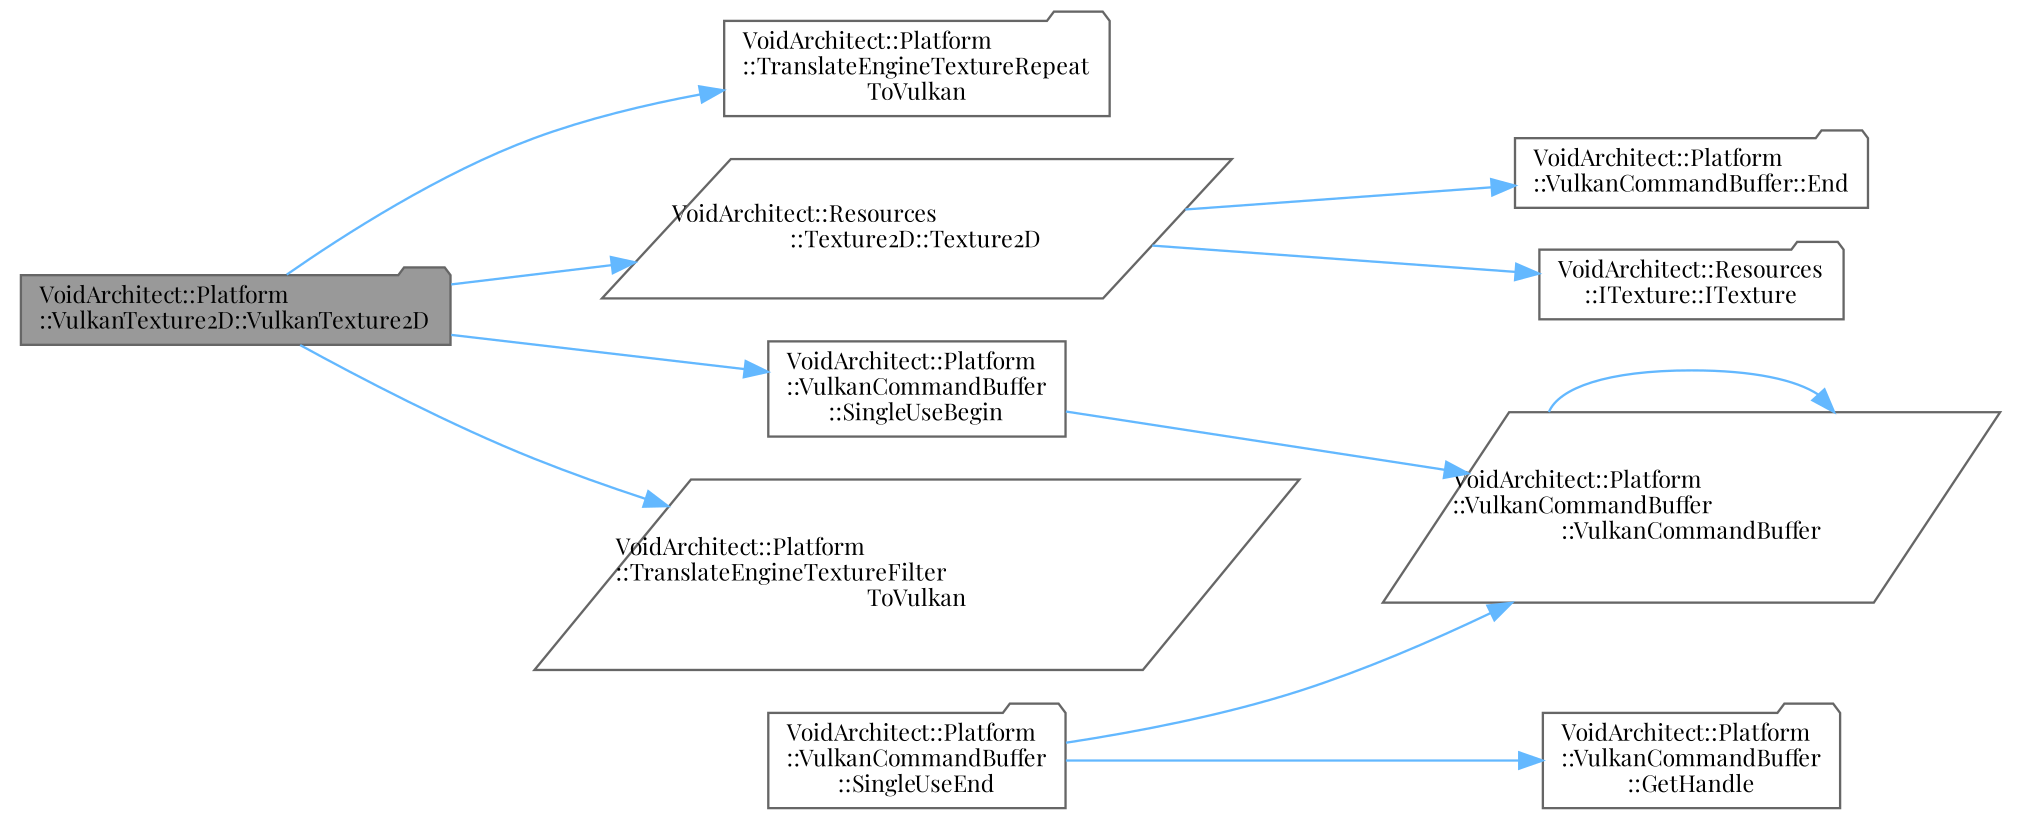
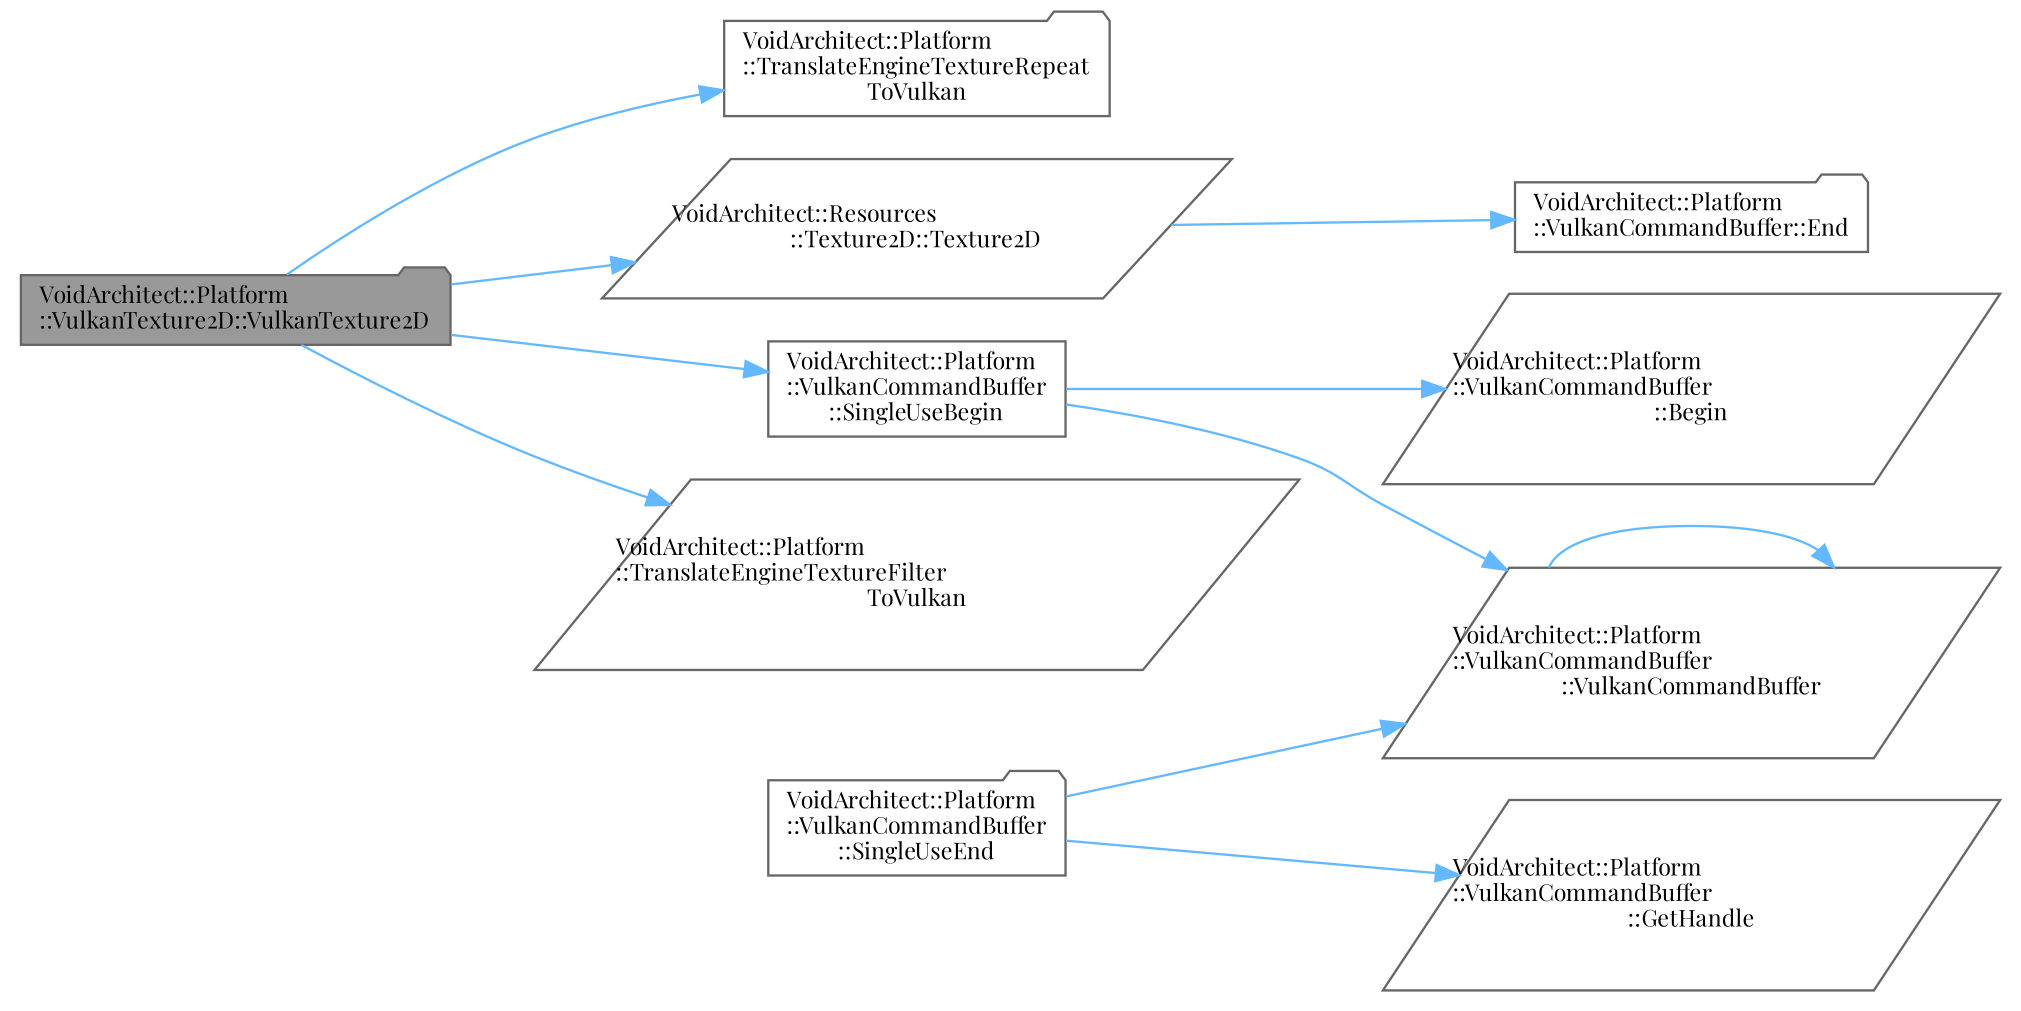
(1691, 284) -> none
none -> (1691, 389)
(1691, 761) -> (1691, 895)
